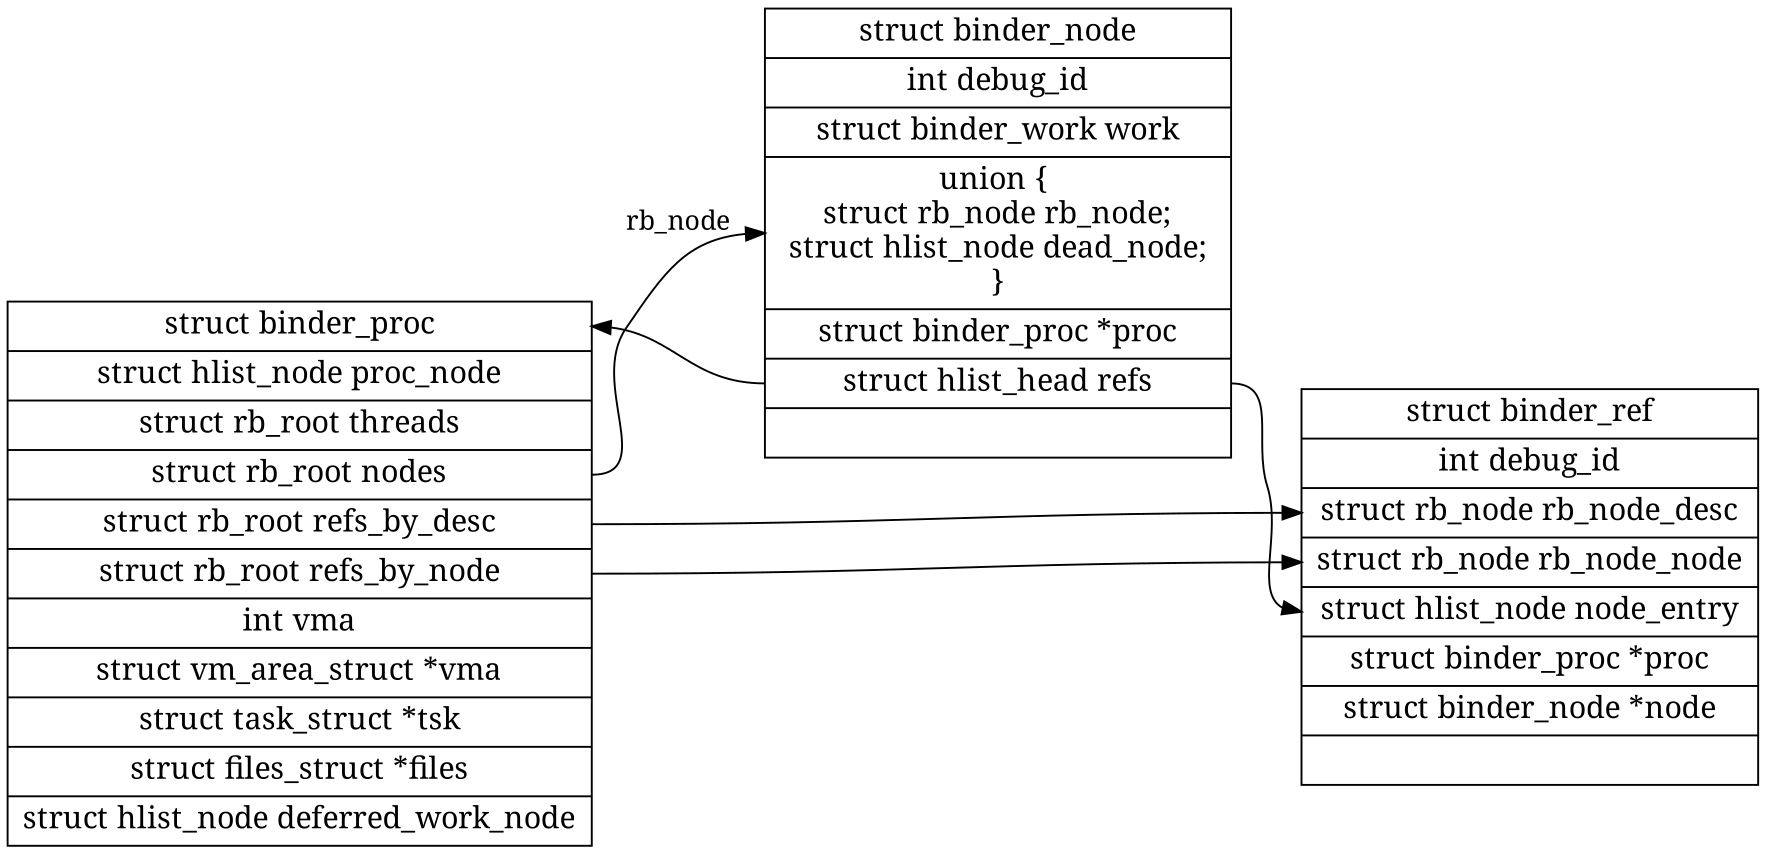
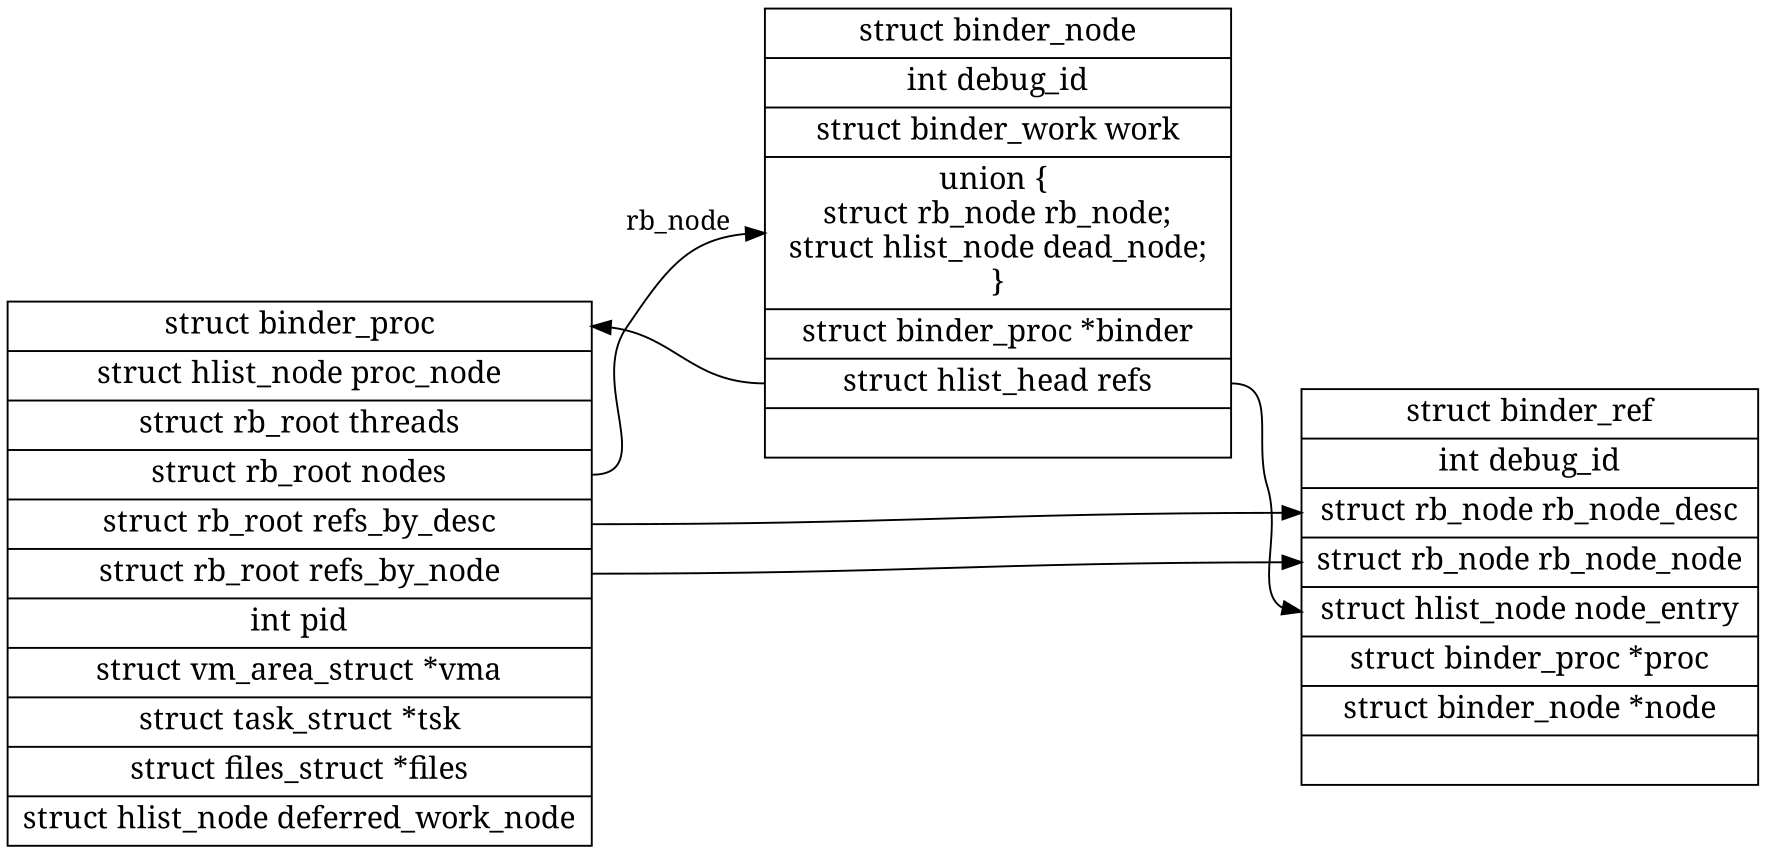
(998, 332) -> (998, 332)
(300, 621) -> (300, 621)
